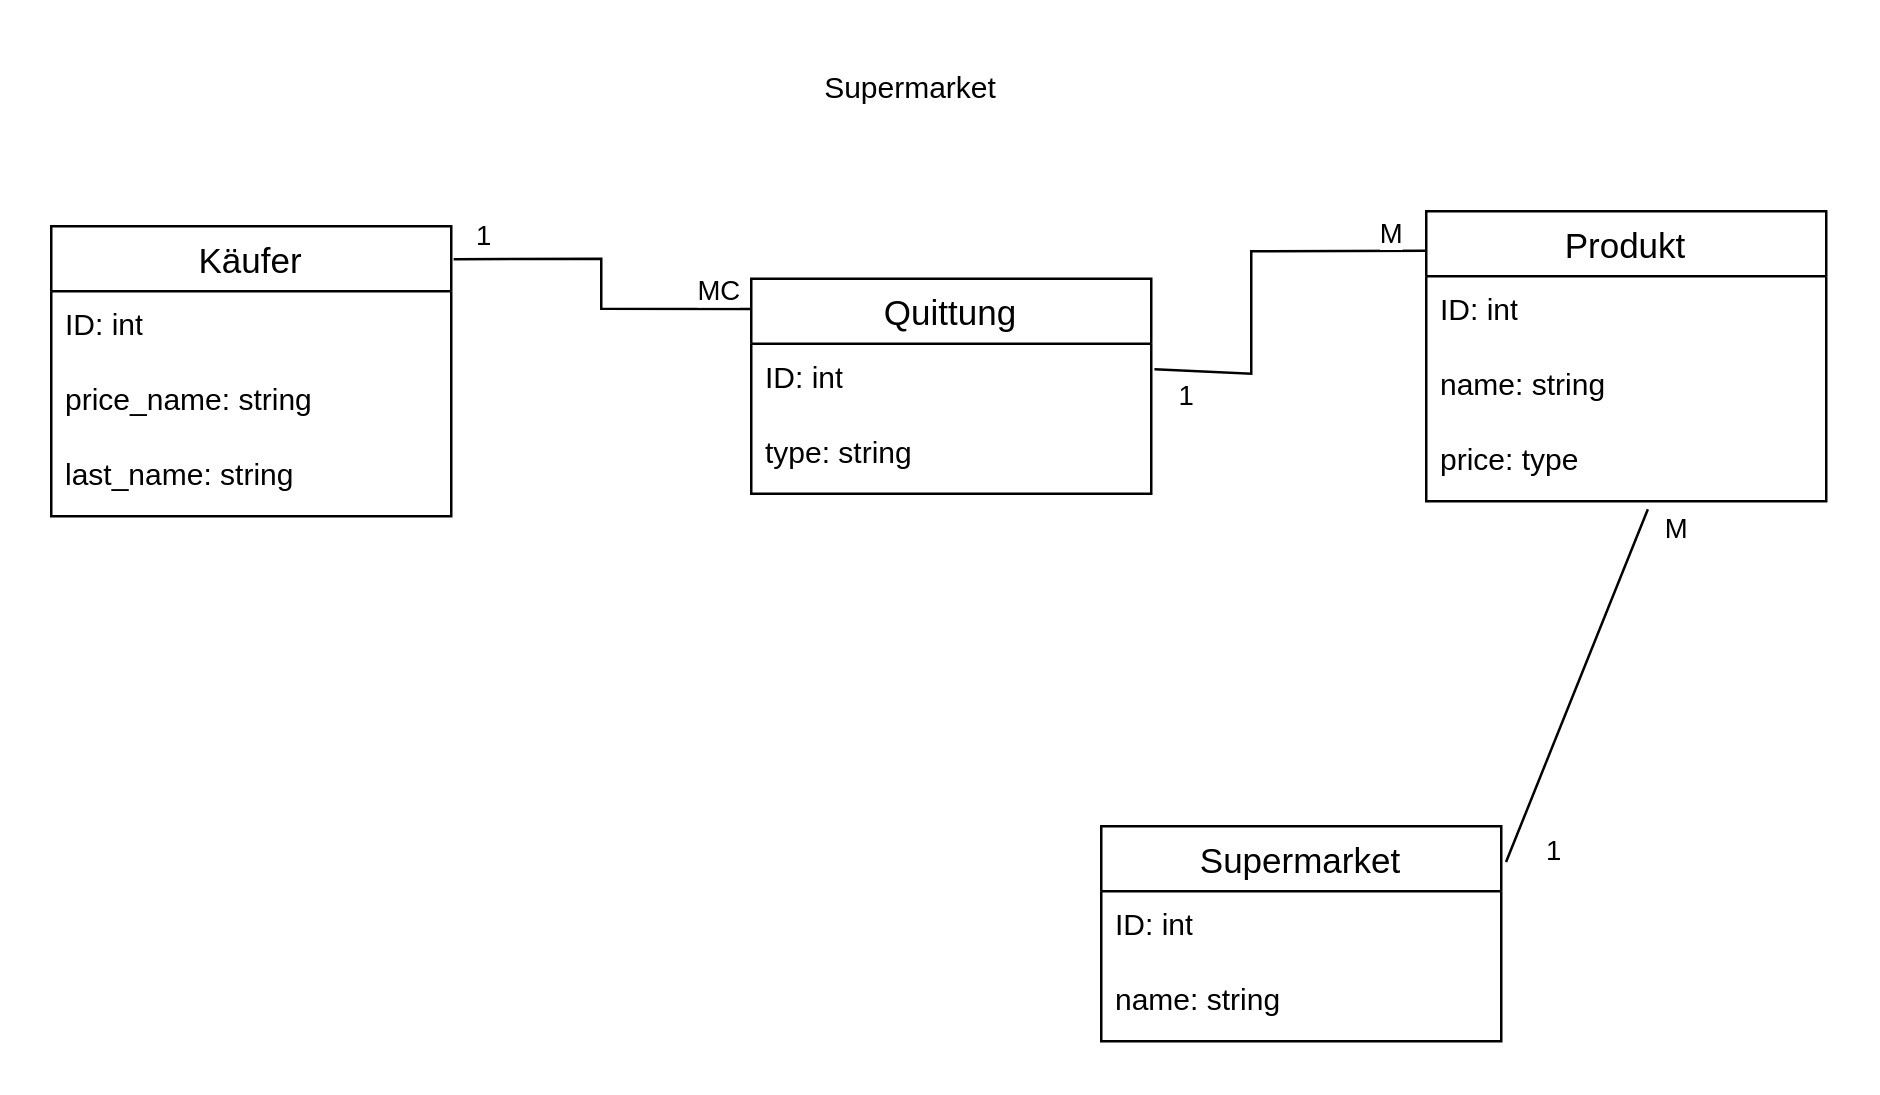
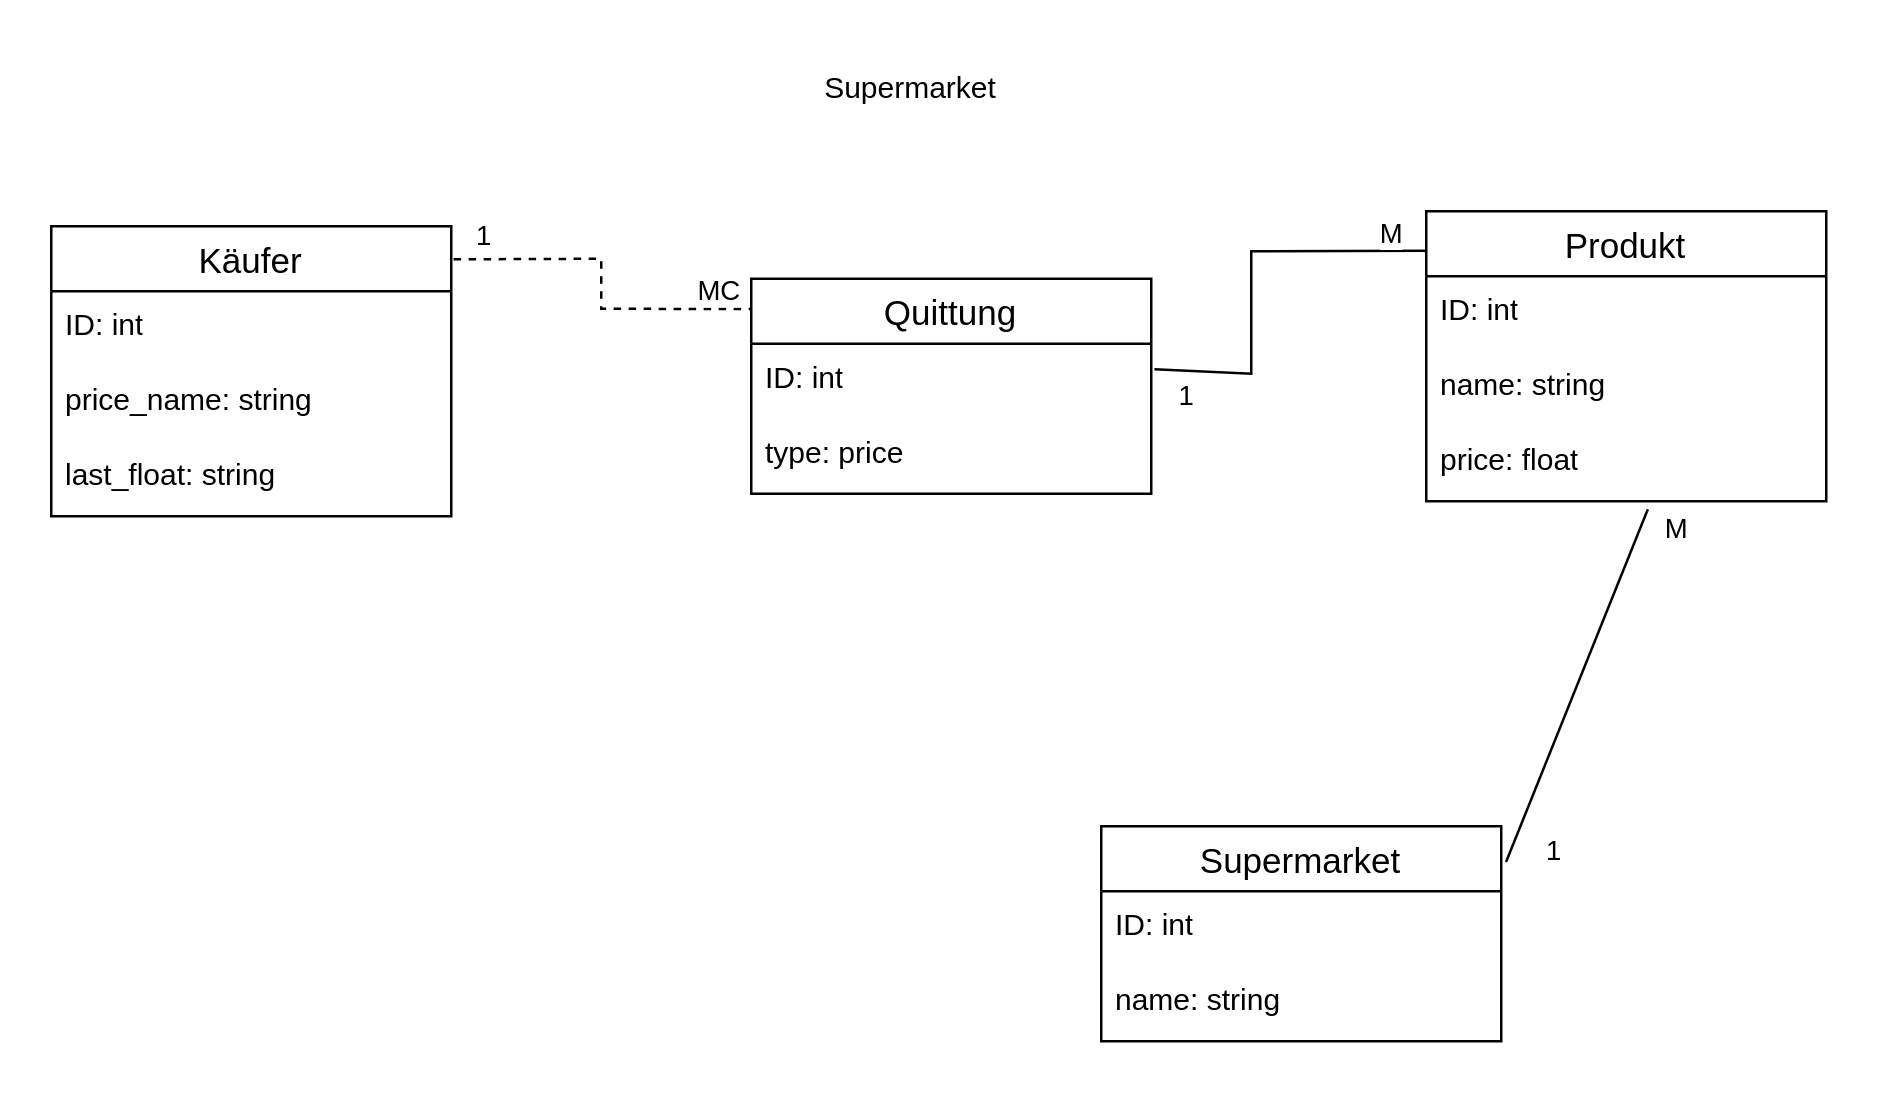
(601, 287) -> (601, 287)
(855, 454) -> (847, 454)
(1522, 462) -> (1526, 462)
(193, 477) -> (198, 477)
